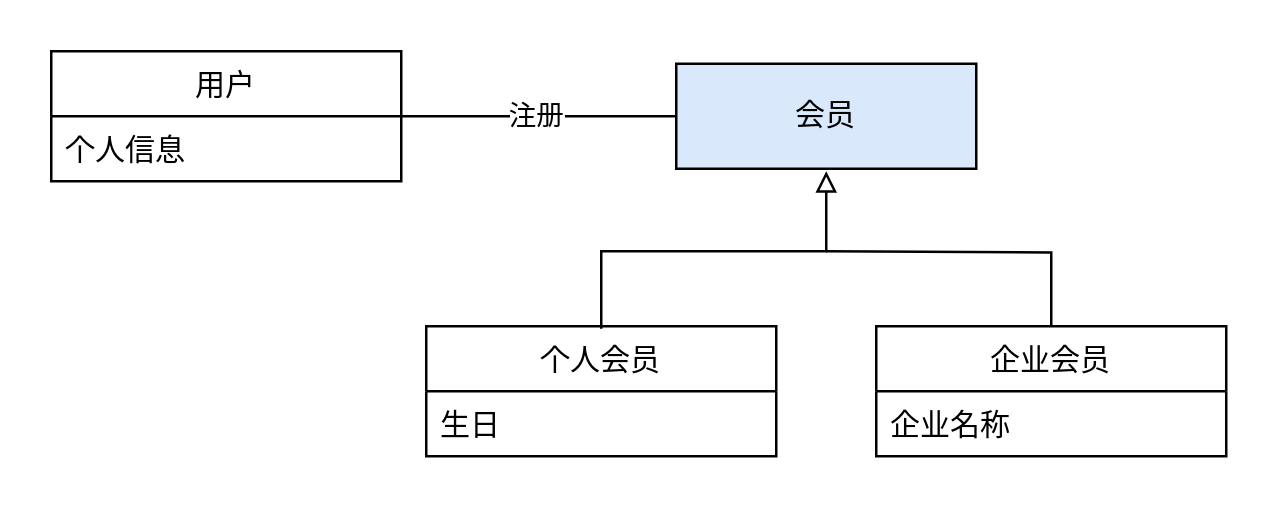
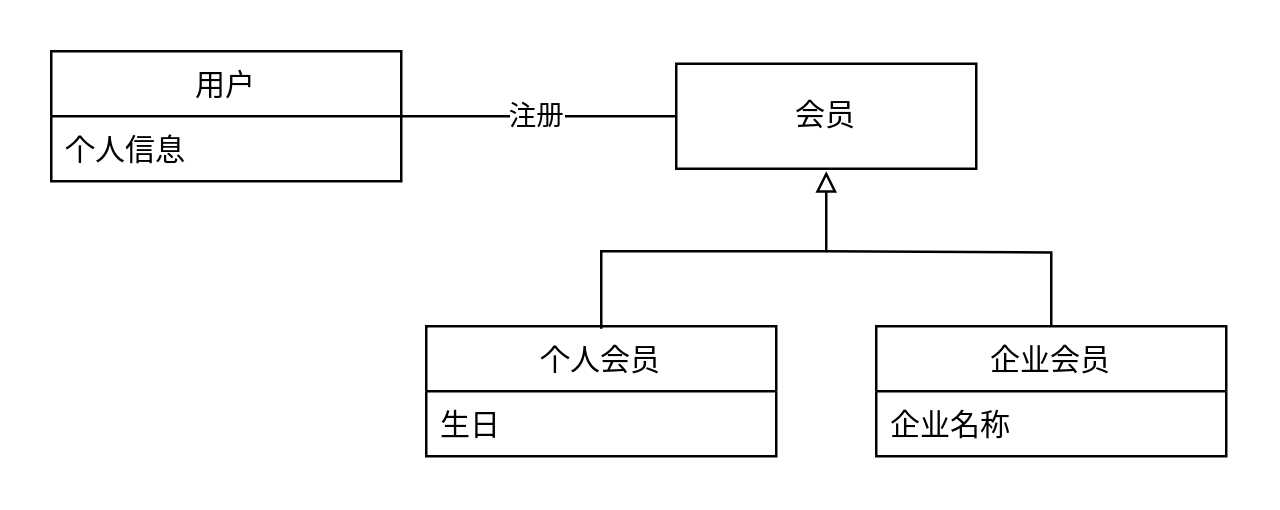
(826, 116) -> (826, 116)
